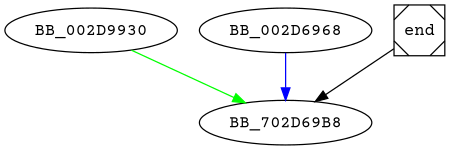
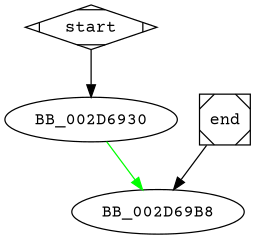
none -> (91, 27)
(91, 30) -> (91, 120)
(286, 30) -> none
(286, 123) -> (158, 212)
